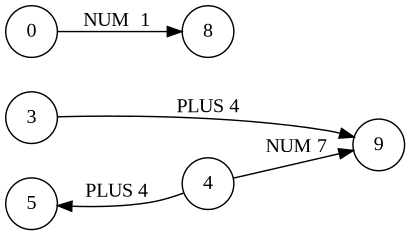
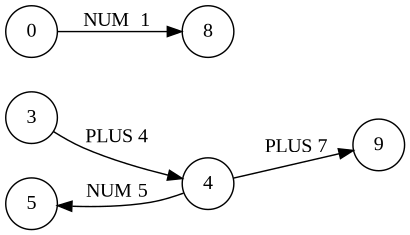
(199, 118) -> (109, 158)
(296, 147) -> (296, 147)
(117, 192) -> (117, 192)
